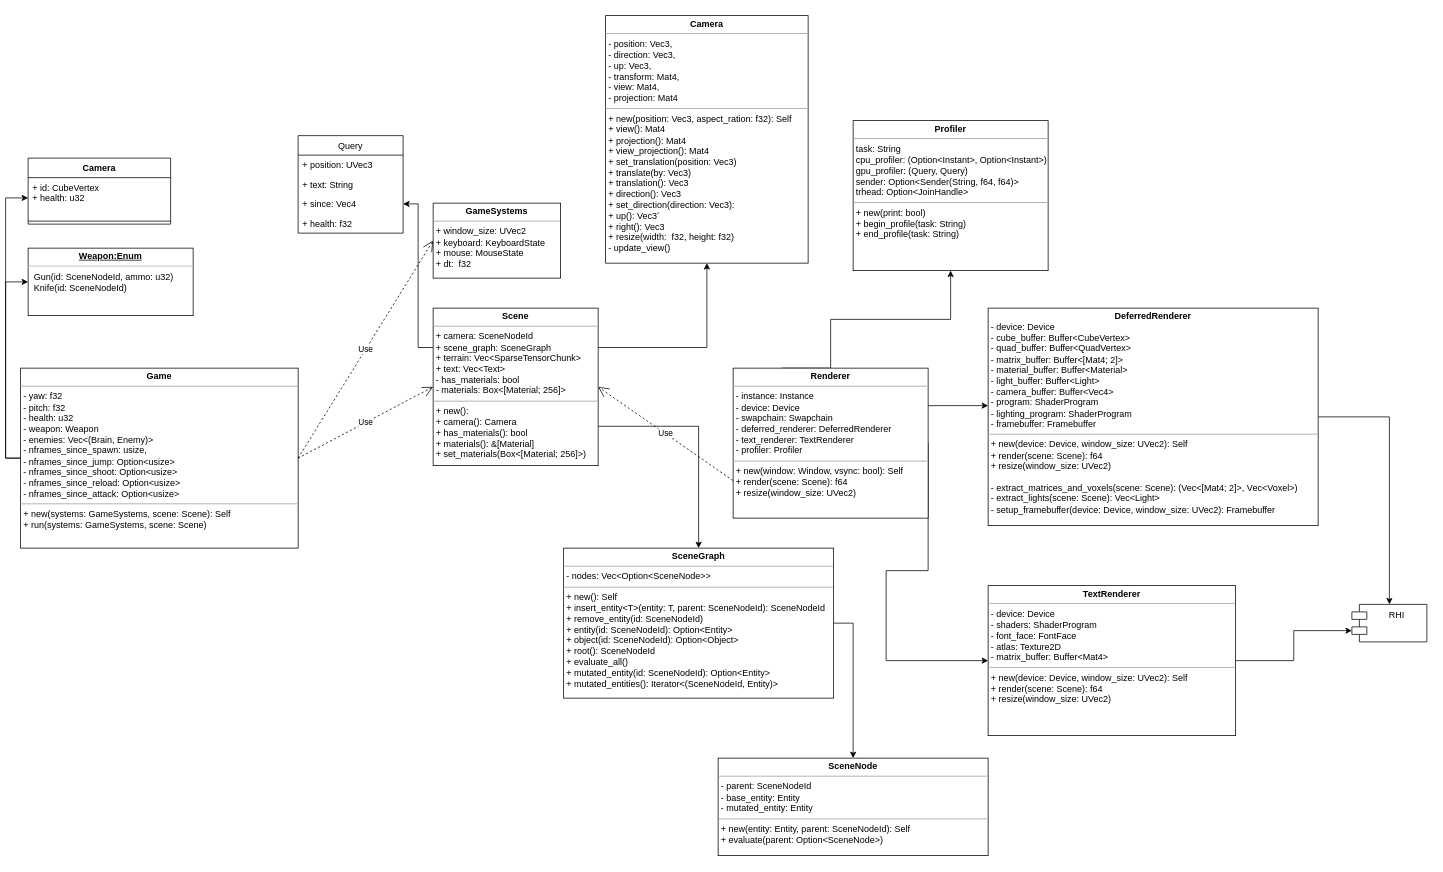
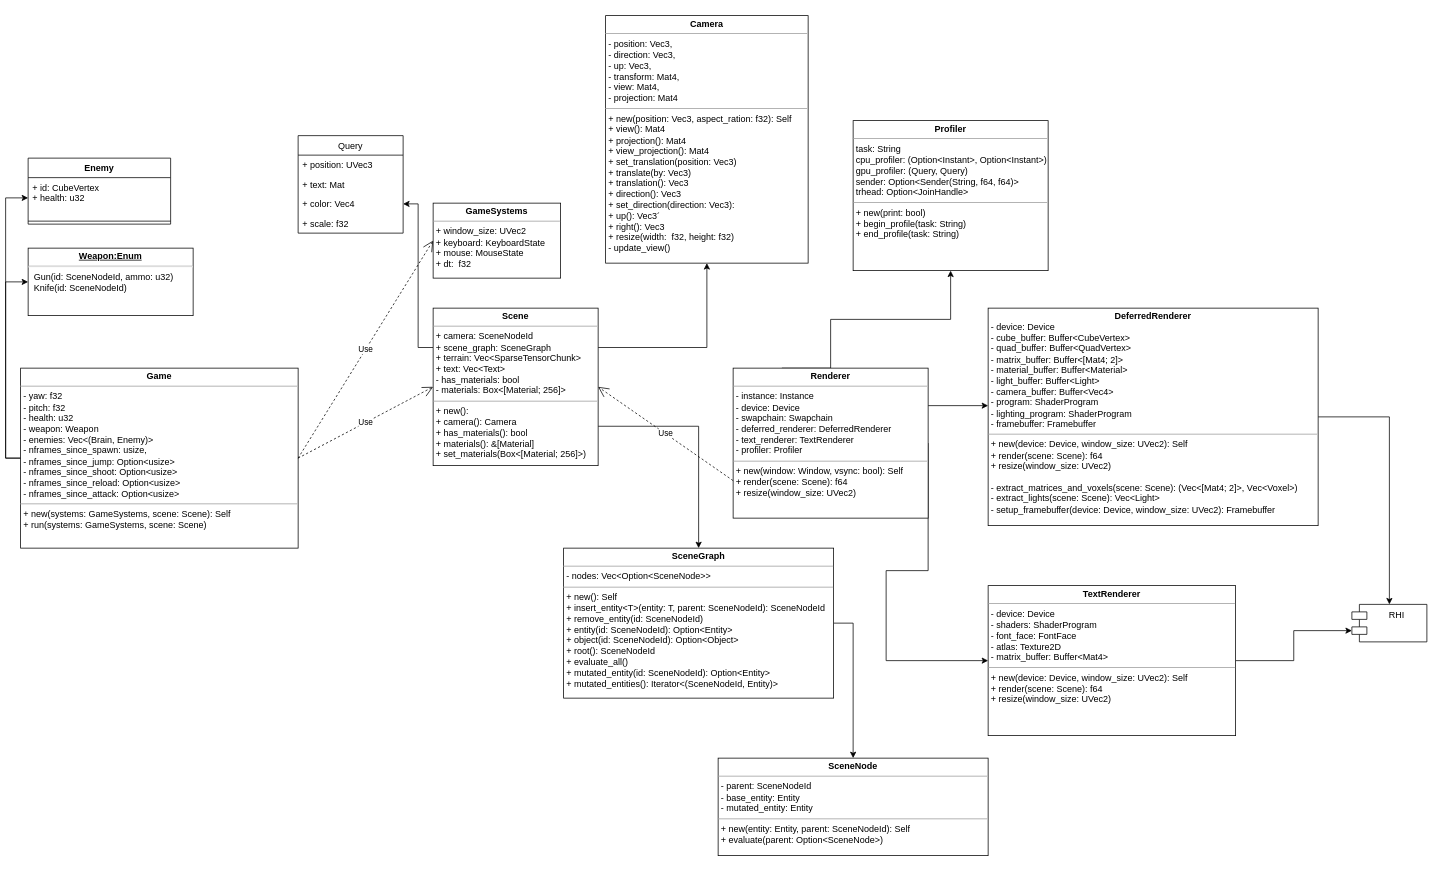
(99, 168) -> (99, 168)
(333, 185) -> (326, 185)
(330, 204) -> (330, 204)
(330, 224) -> (328, 224)
